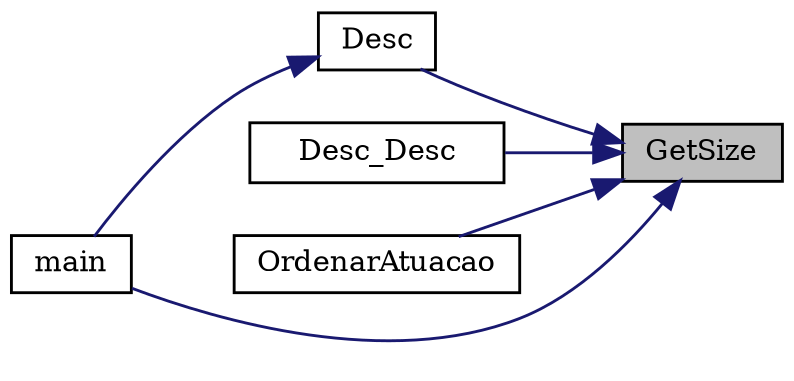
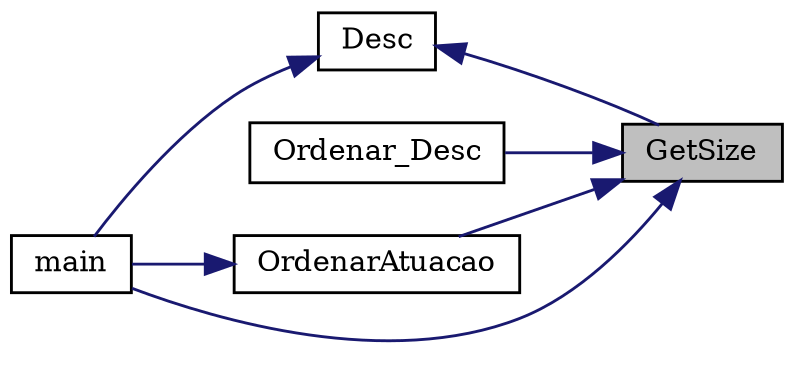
(506, 104) -> (563, 86)
(377, 153) -> (377, 153)
none -> (169, 264)
